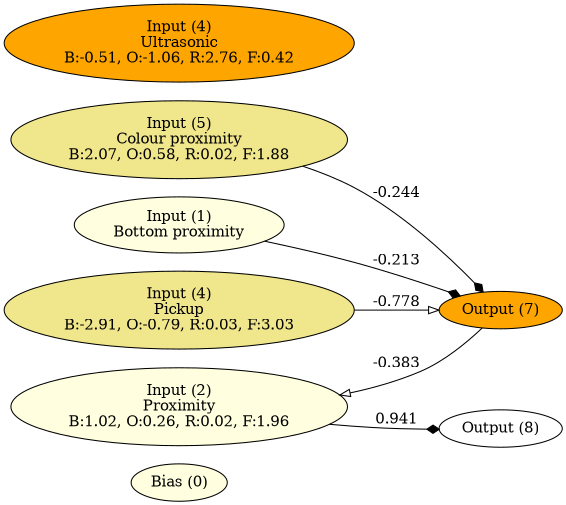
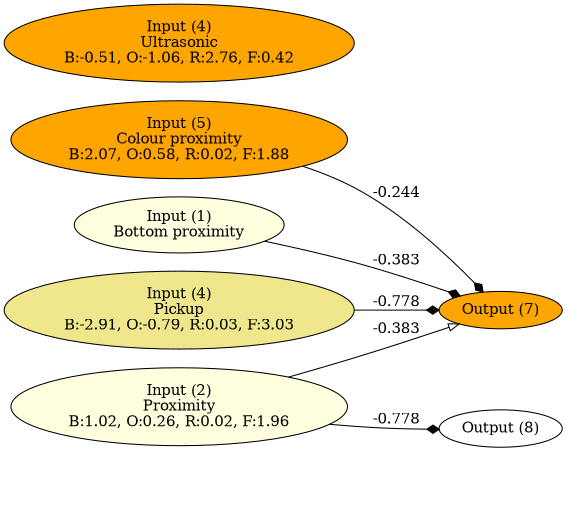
(179, 140) -> (179, 140)
(397, 261) -> (397, 261)
(391, 310) -> (391, 310)
(421, 371) -> (369, 353)
(397, 420) -> (397, 420)
(179, 483) -> none
